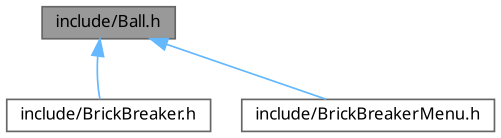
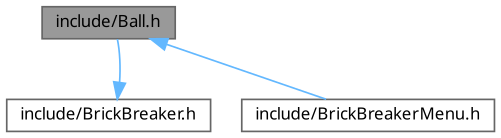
(98, 78) -> (120, 61)
